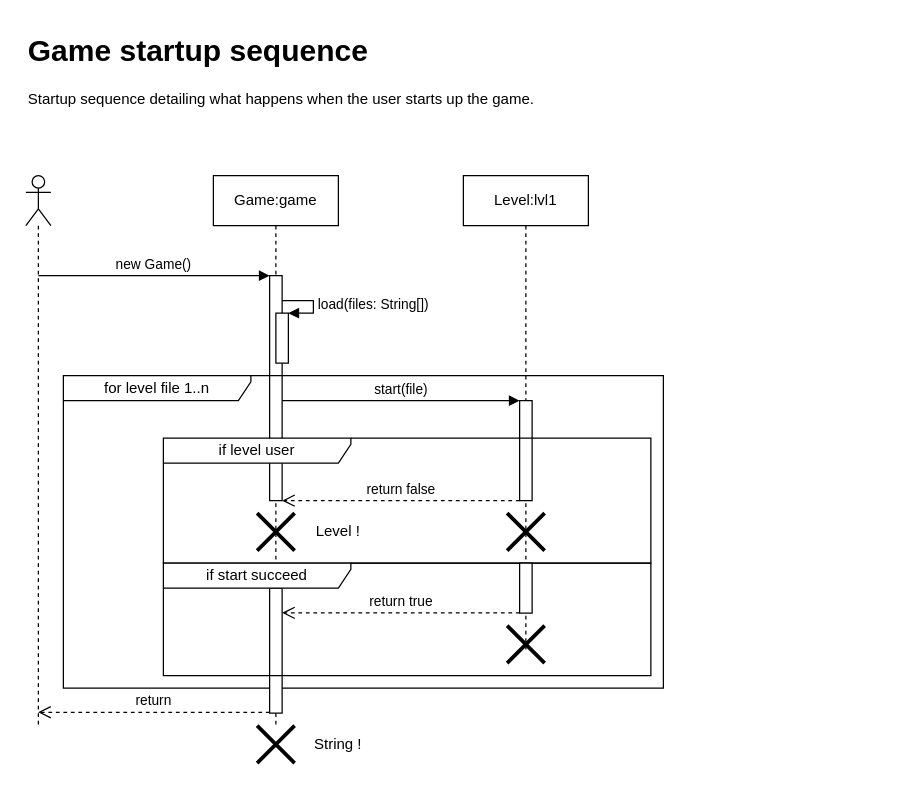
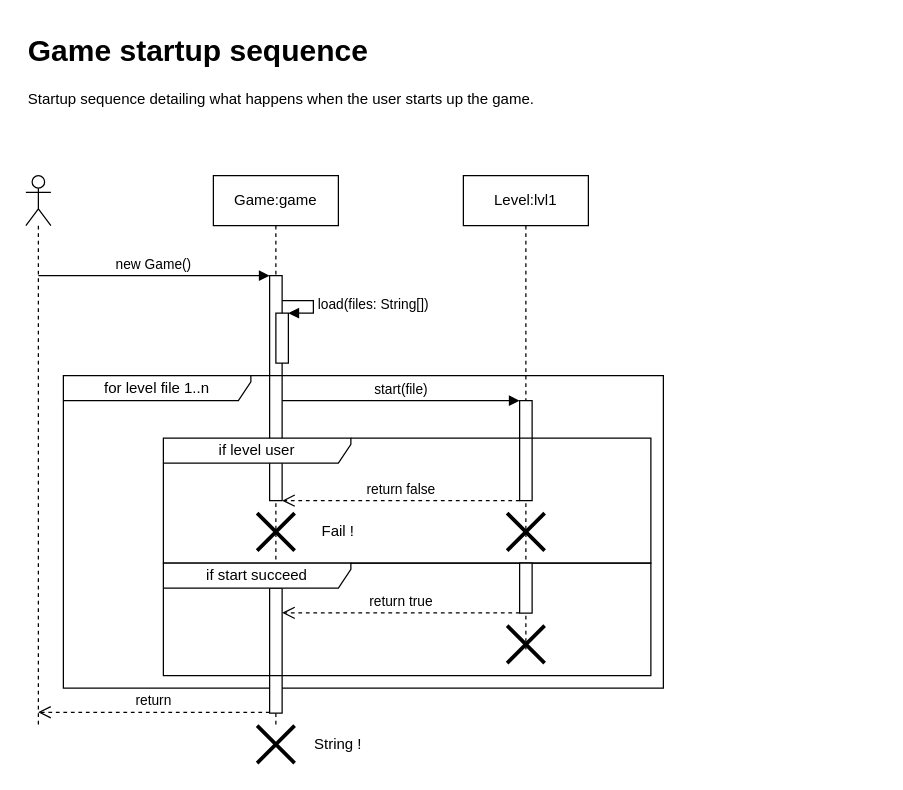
(338, 532) -> (338, 532)
